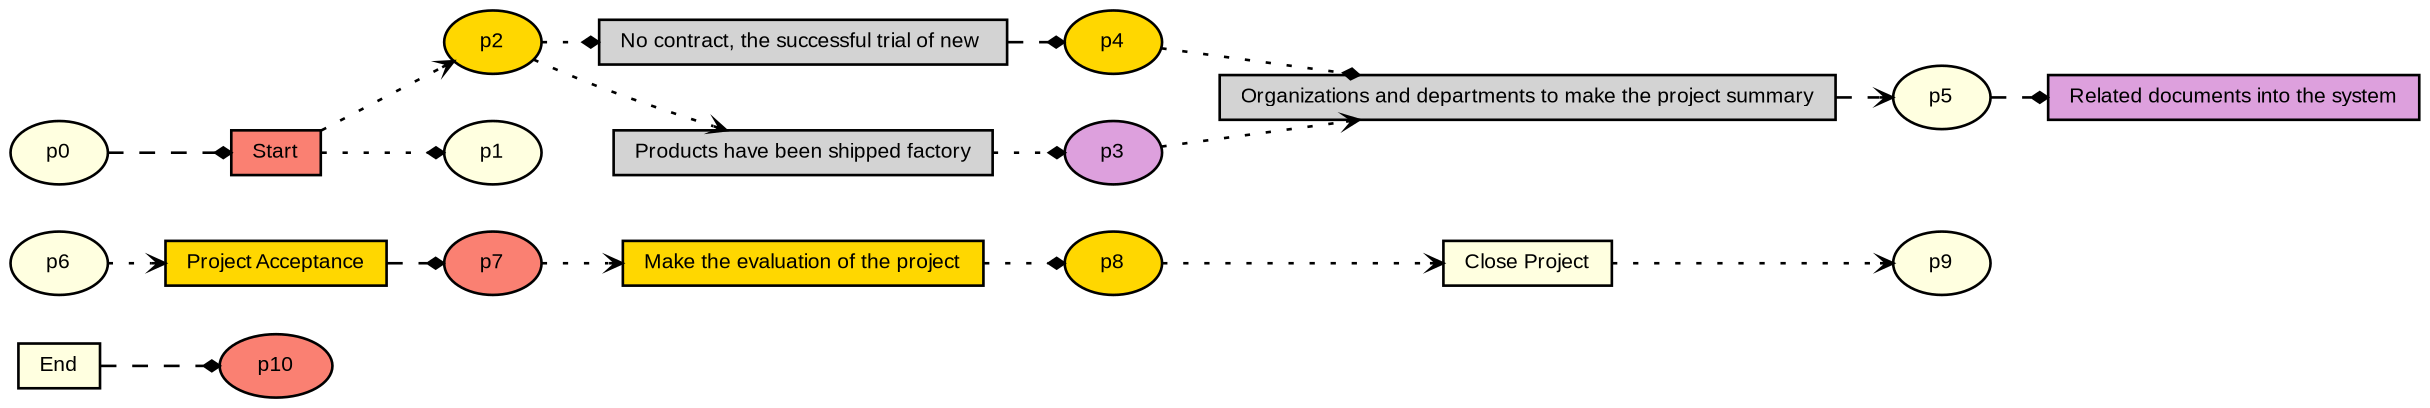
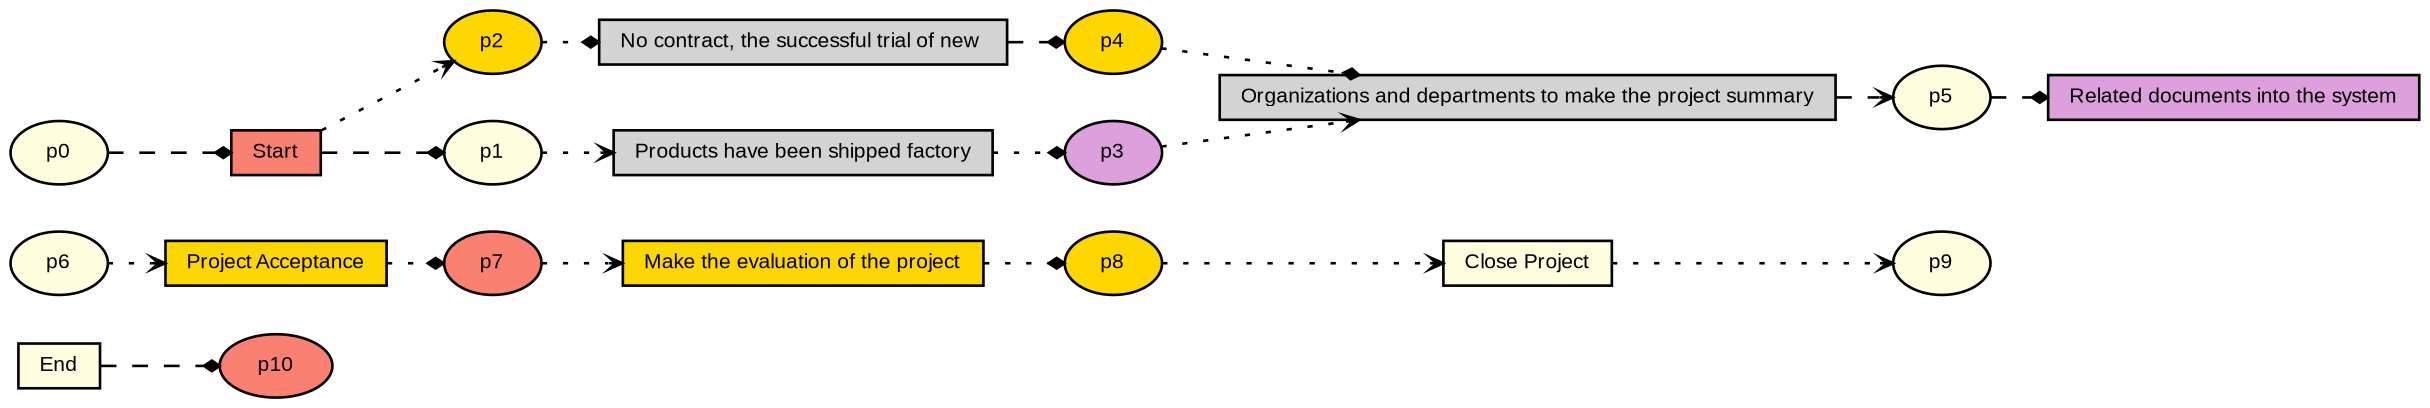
(623, 96) -> (571, 153)
(375, 153) -> (375, 153)
(407, 263) -> (407, 263)
